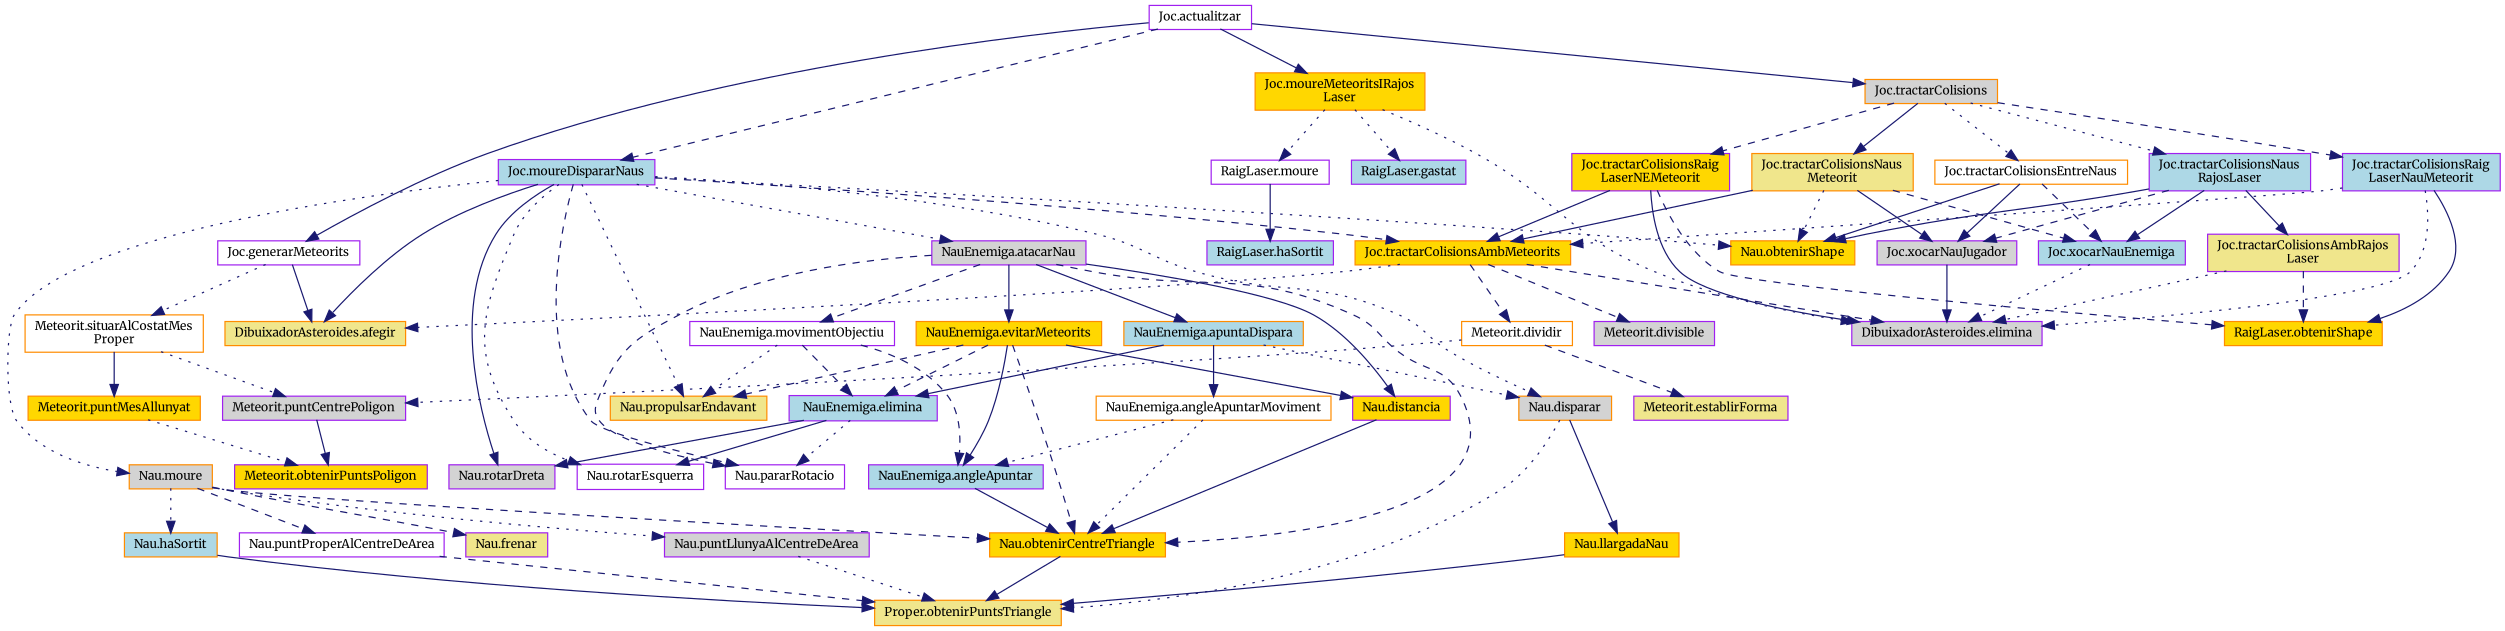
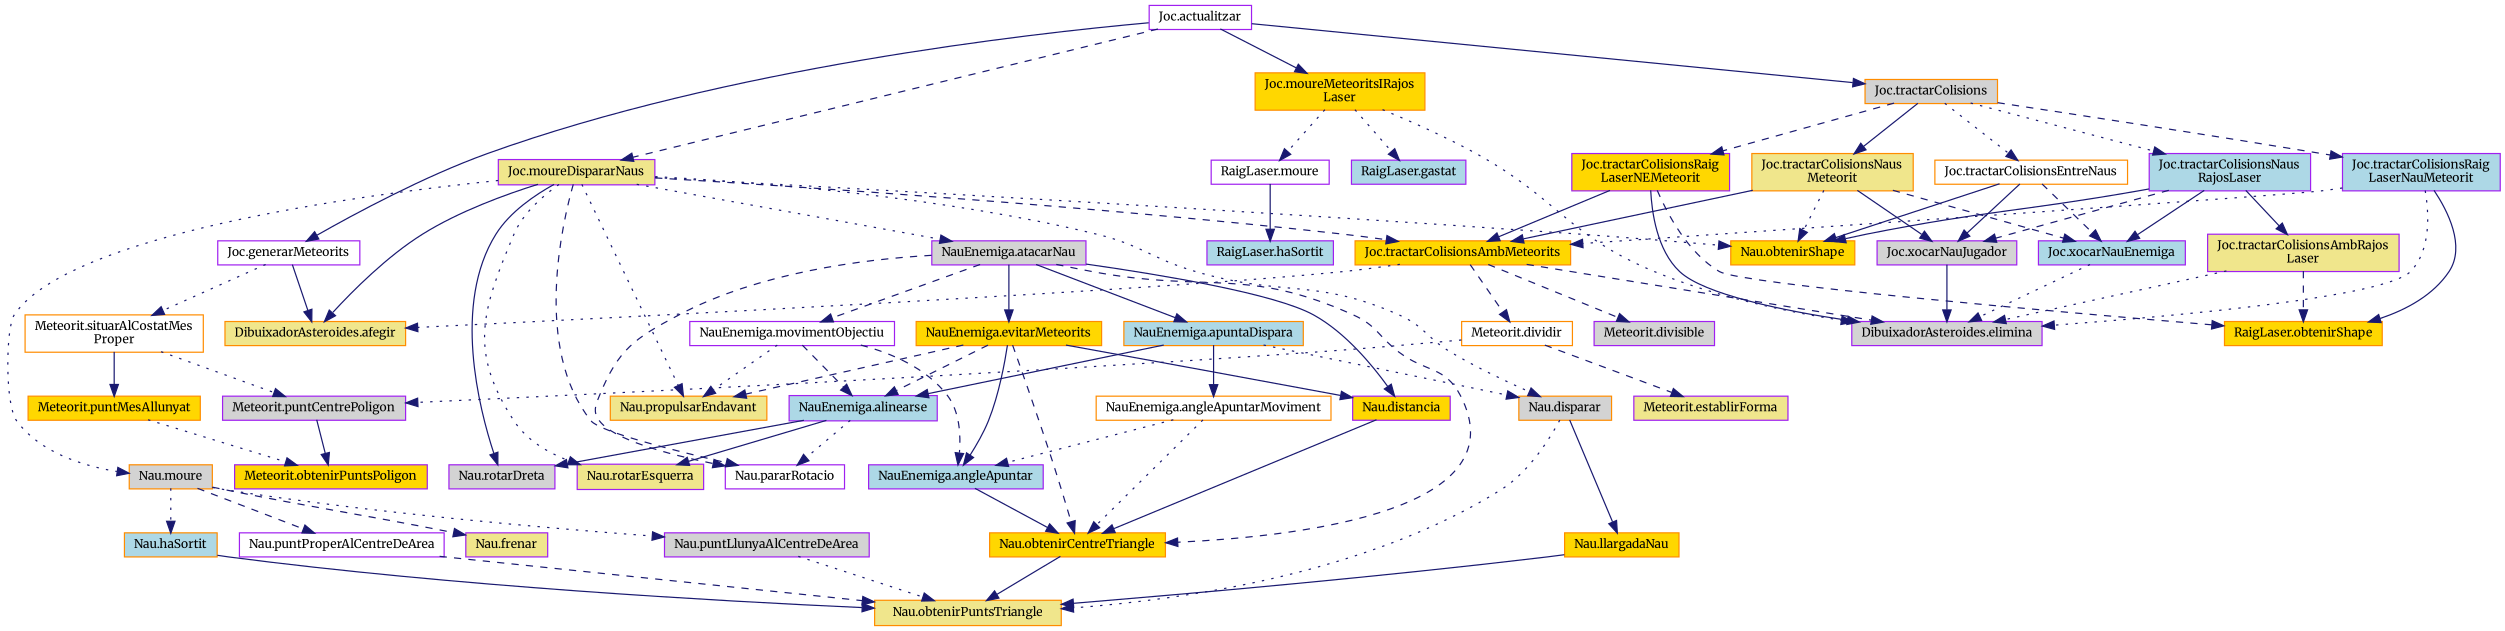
(577, 172) -> (577, 172)
(863, 408) -> (863, 408)
(640, 477) -> (640, 477)
(595, 516) -> none
(968, 613) -> (968, 613)
